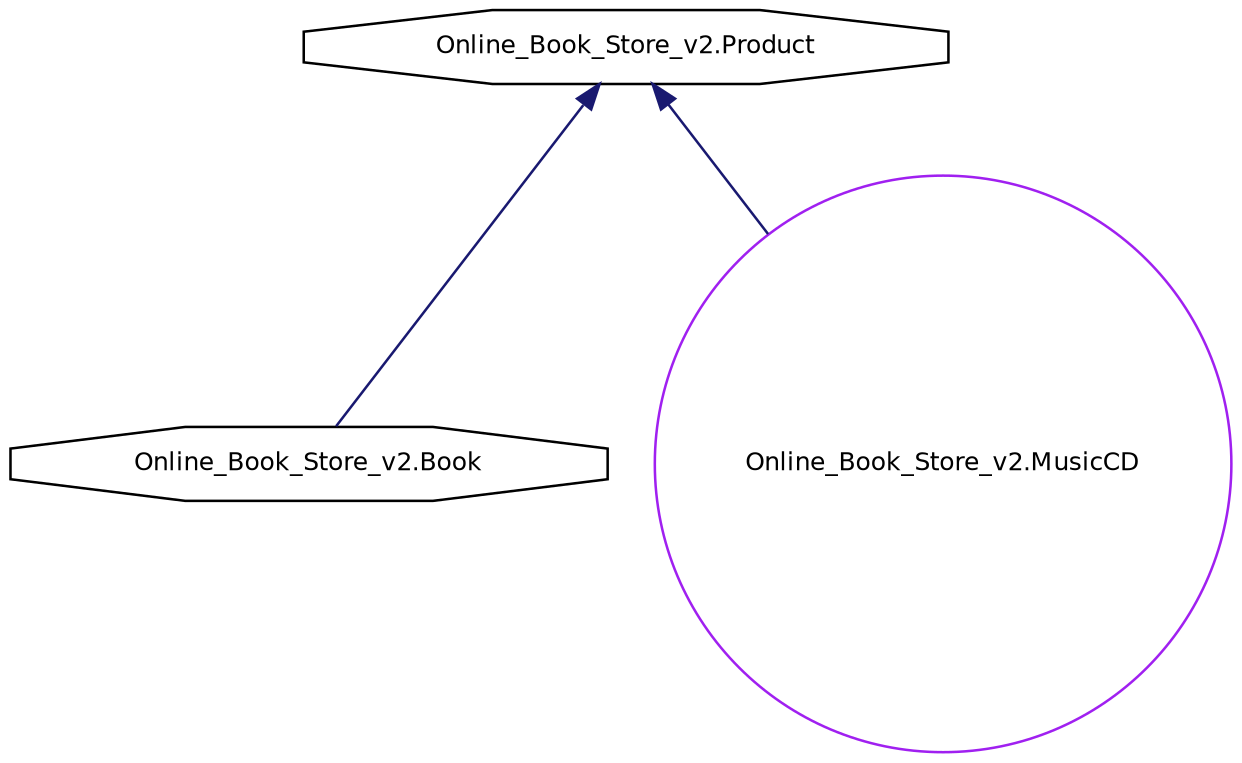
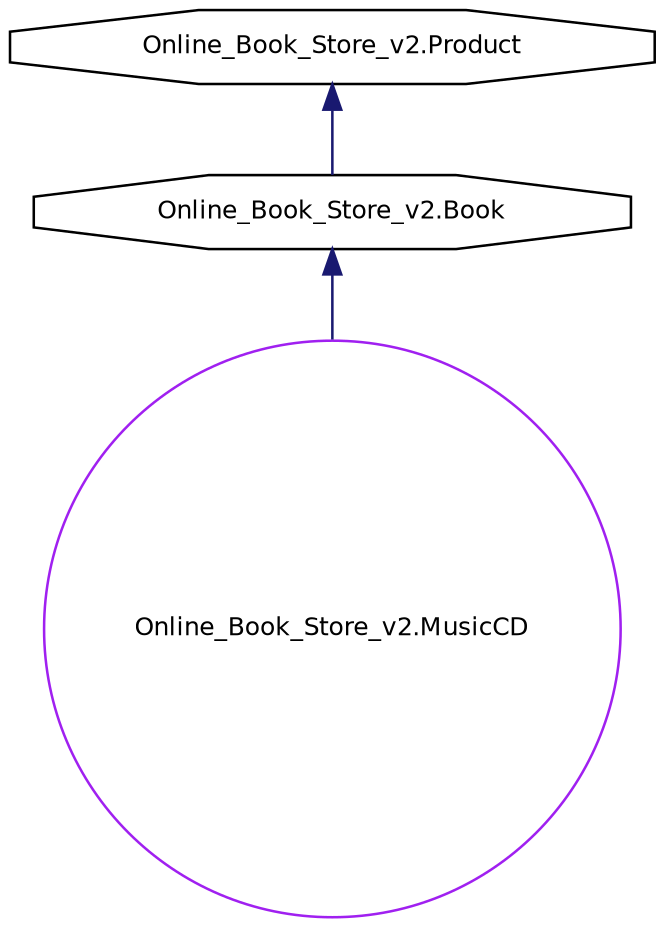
(718, 169) -> (332, 307)
